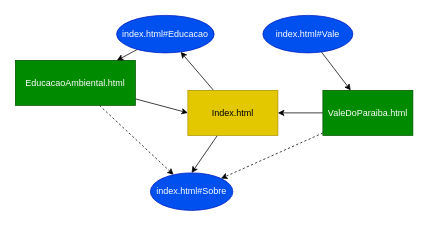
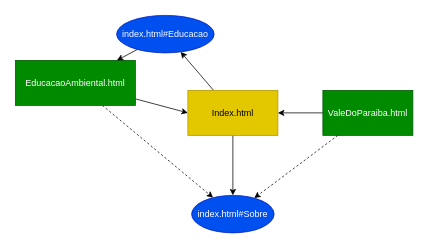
(308, 34) -> none
(334, 69) -> none
(192, 192) -> (233, 214)
